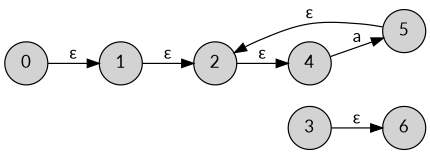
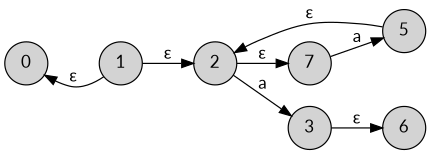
(67, 63) -> (80, 87)
(310, 63) -> (310, 63)
none -> (257, 92)
